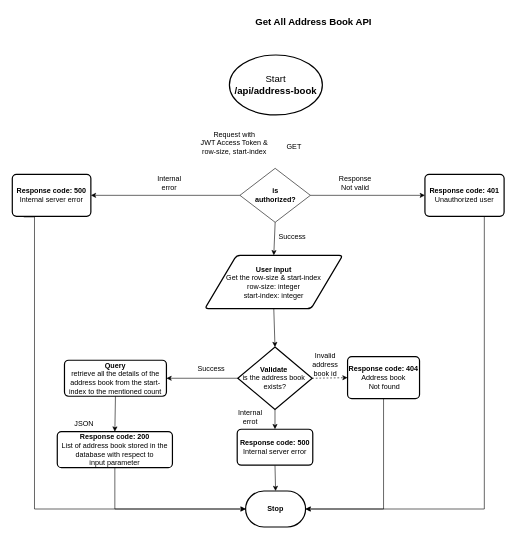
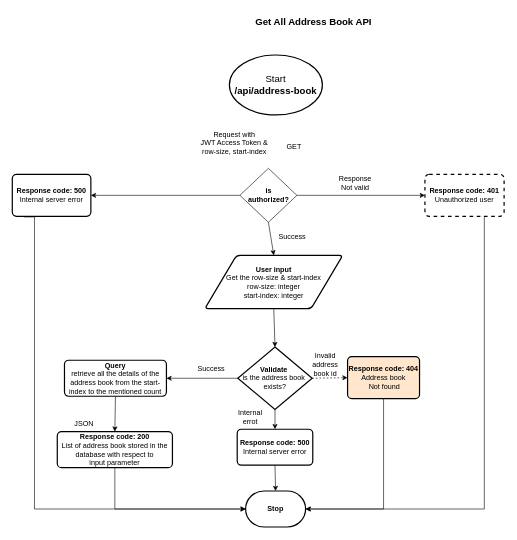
(170, 183) -> none
(275, 195) -> (269, 195)
(465, 195) -> (465, 195)
(384, 378) -> (384, 378)
